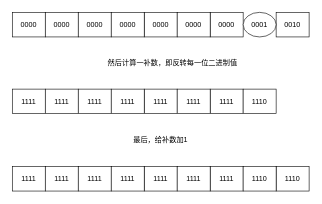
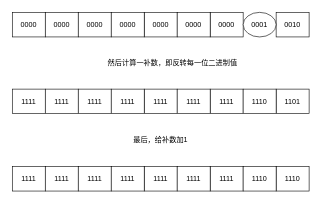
none -> (293, 101)
